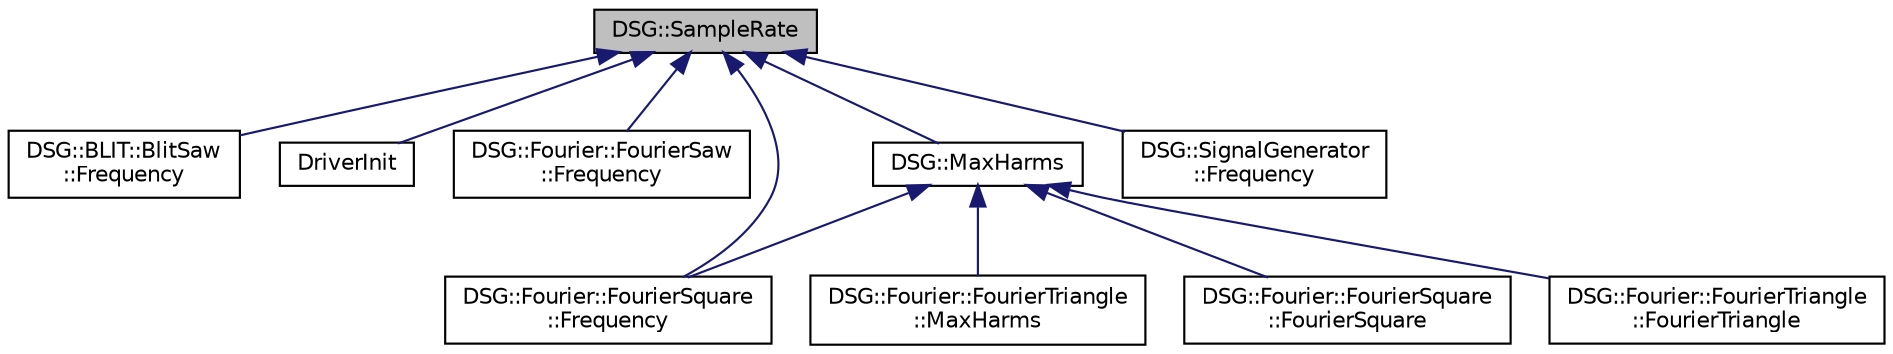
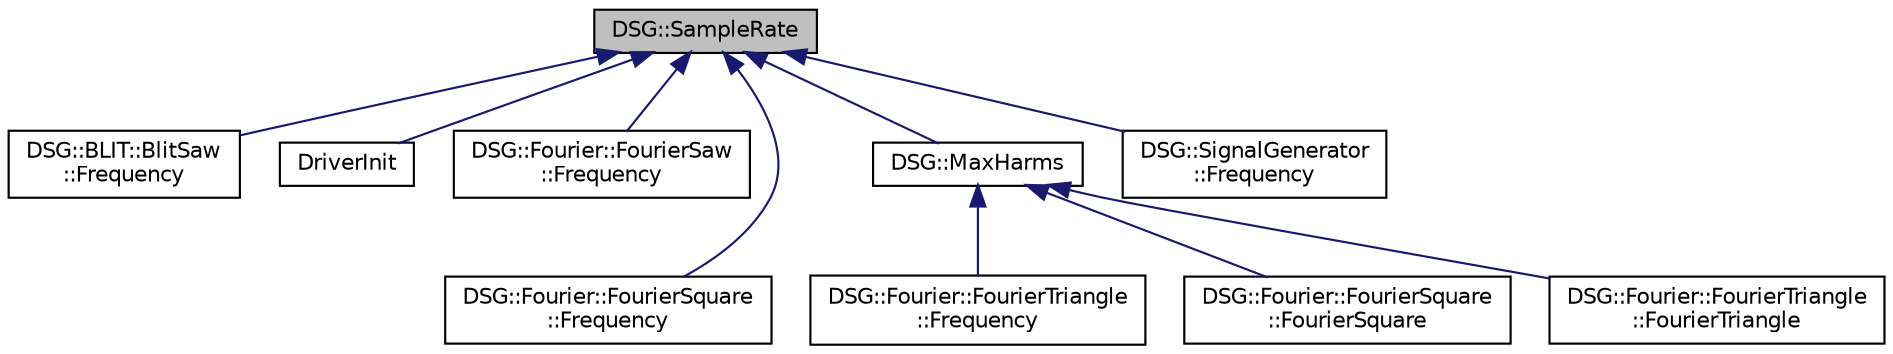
(798, 235) -> none
(978, 310) -> (978, 310)
